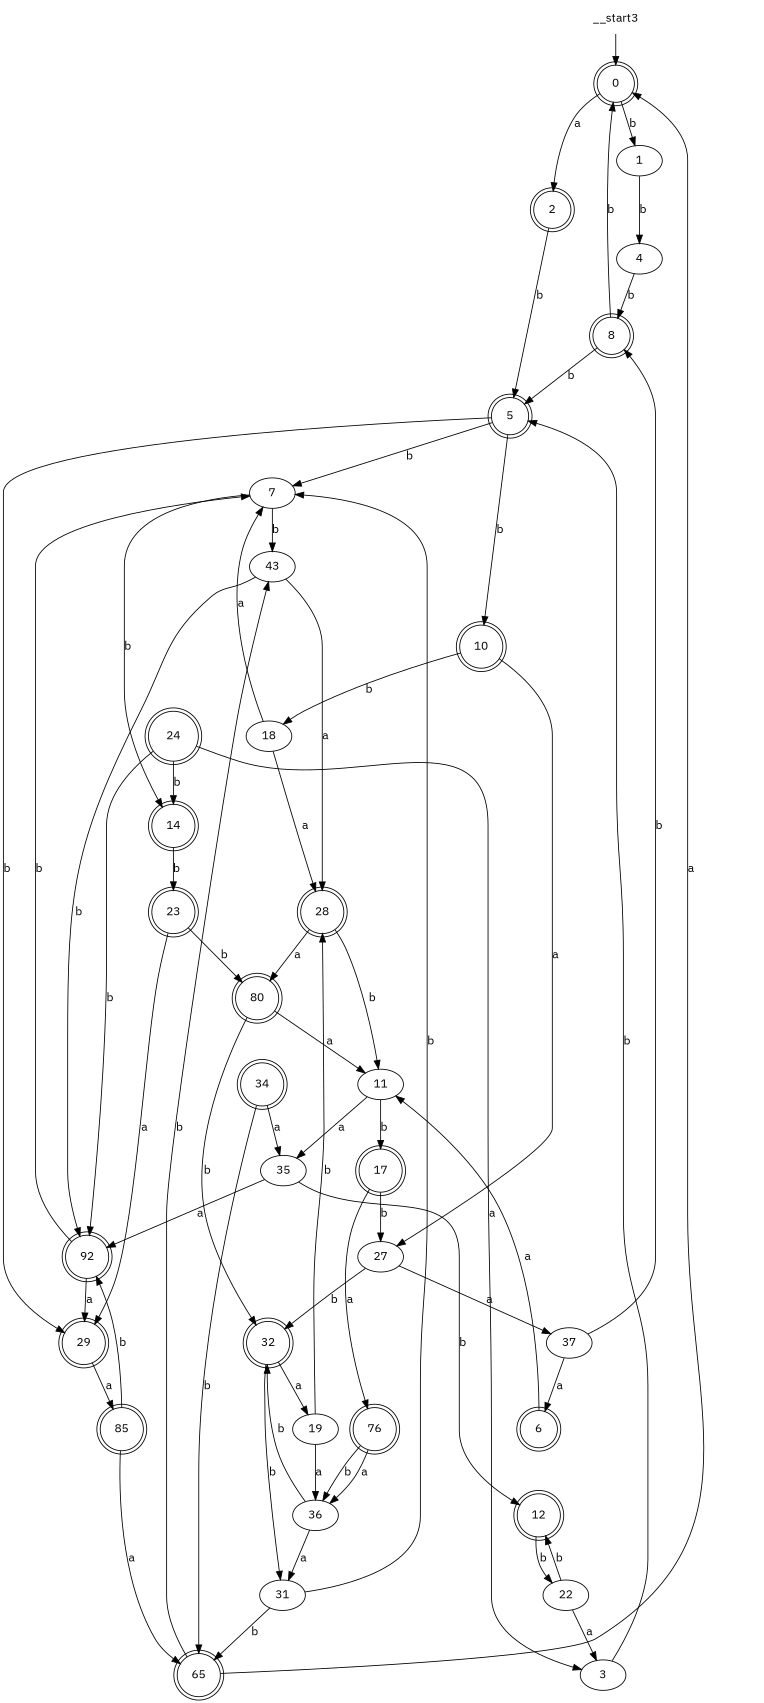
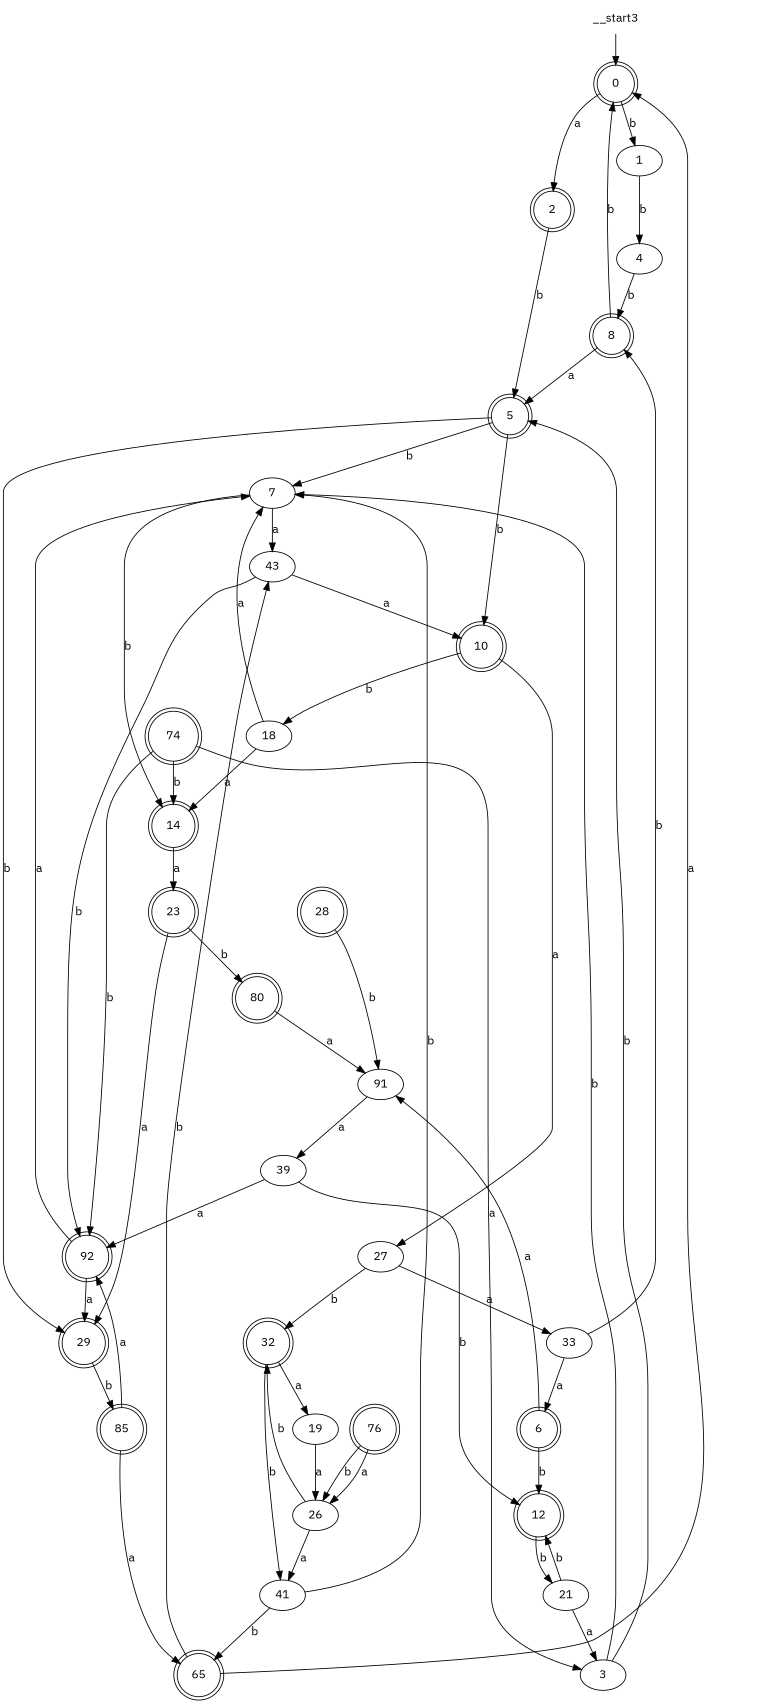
(571, 376) -> (571, 376)
(276, 530) -> (276, 530)
(322, 725) -> (373, 605)
(173, 736) -> (173, 736)
(293, 817) -> (221, 781)
(39, 869) -> (39, 869)
(177, 869) -> (177, 869)
(292, 952) -> none
none -> (590, 964)
(262, 1084) -> none
(381, 1084) -> (381, 1084)
(202, 1169) -> none
(283, 1171) -> (283, 1171)
(381, 1171) -> none
(322, 1178) -> none
(123, 1343) -> (123, 1343)
(569, 1343) -> (569, 1343)
(109, 1386) -> (109, 1386)
none -> (539, 1467)
(315, 1515) -> (315, 1515)
(283, 1595) -> (283, 1595)
(566, 1595) -> (566, 1595)
